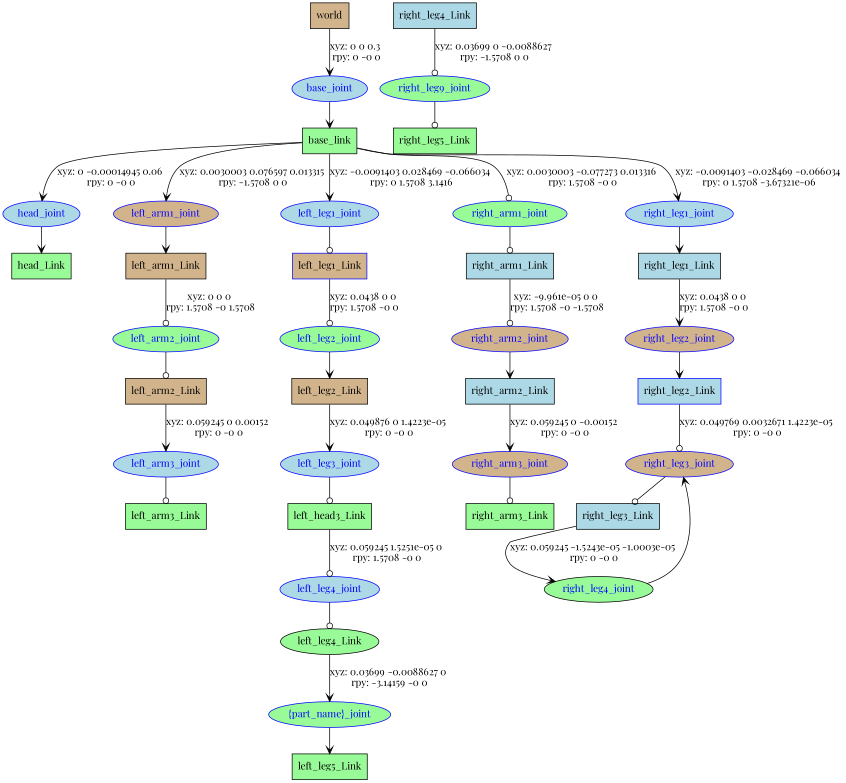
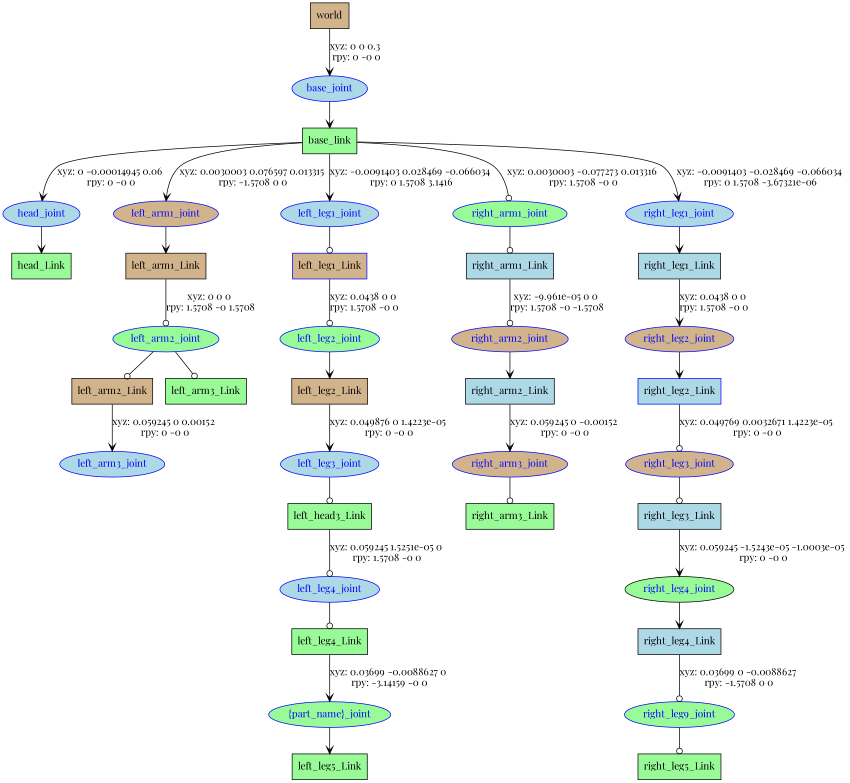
(166, 488) -> (184, 363)
(687, 543) -> (679, 612)
(330, 642) -> (330, 642)
